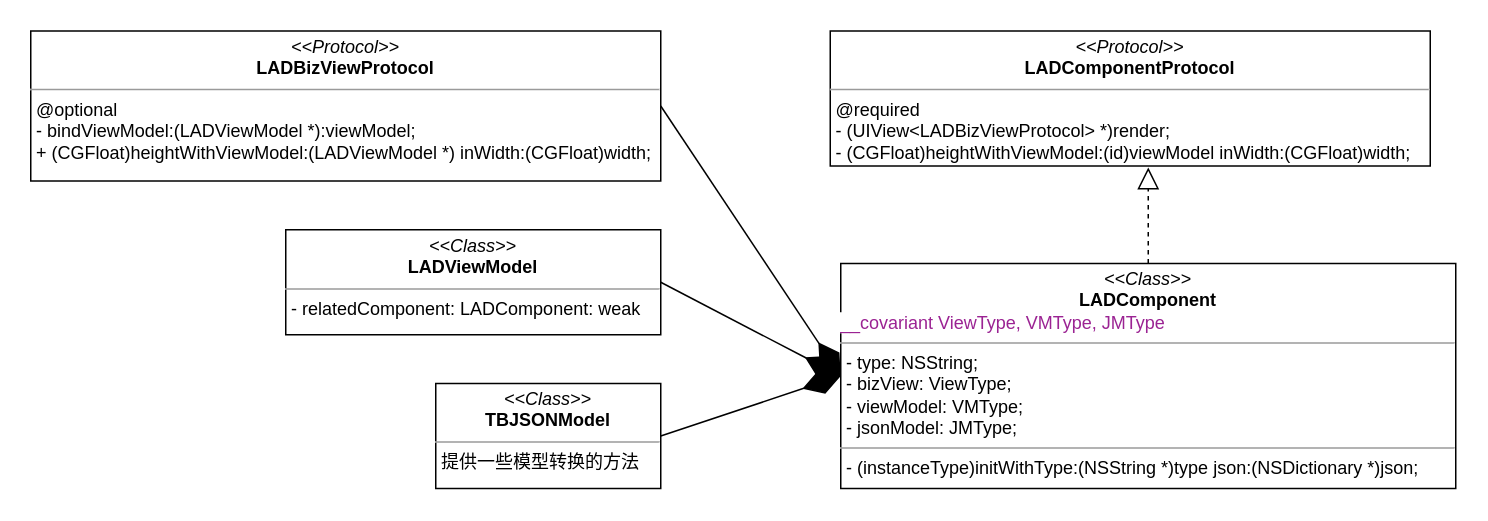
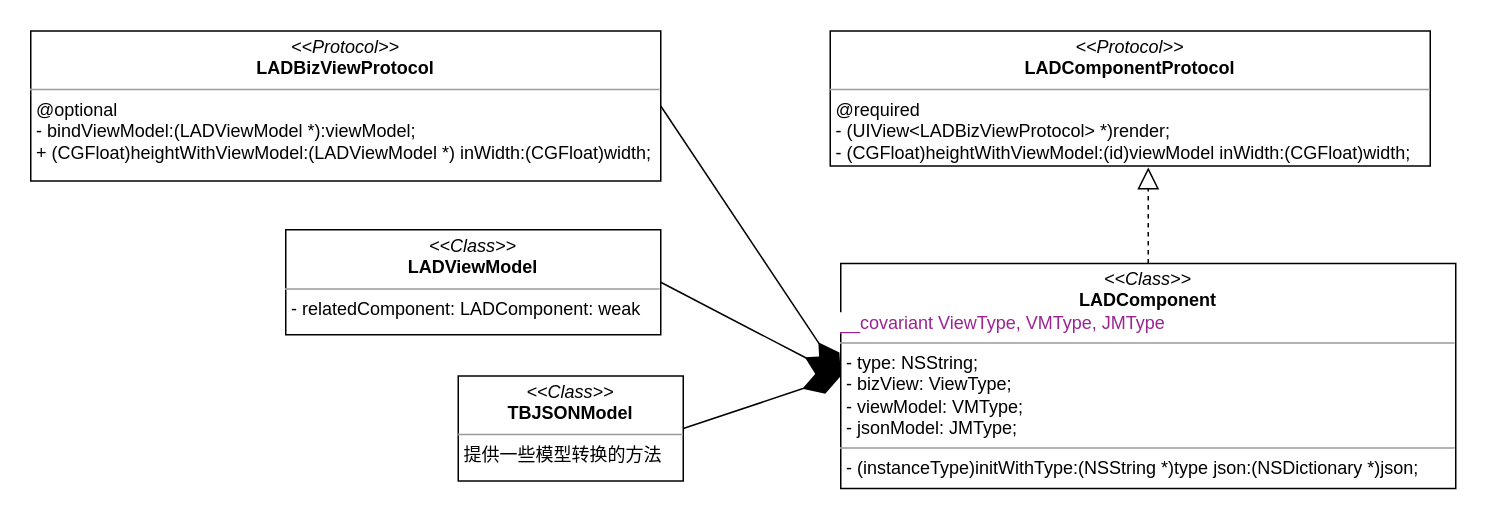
(548, 436) -> (571, 428)
